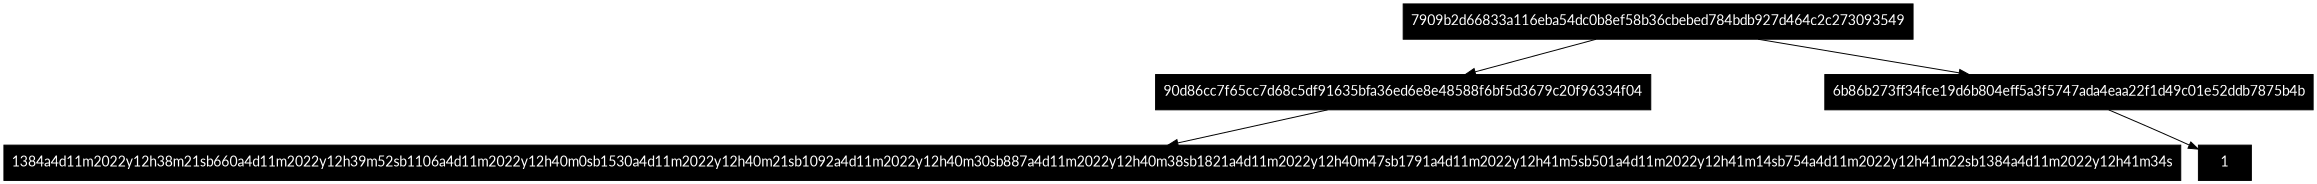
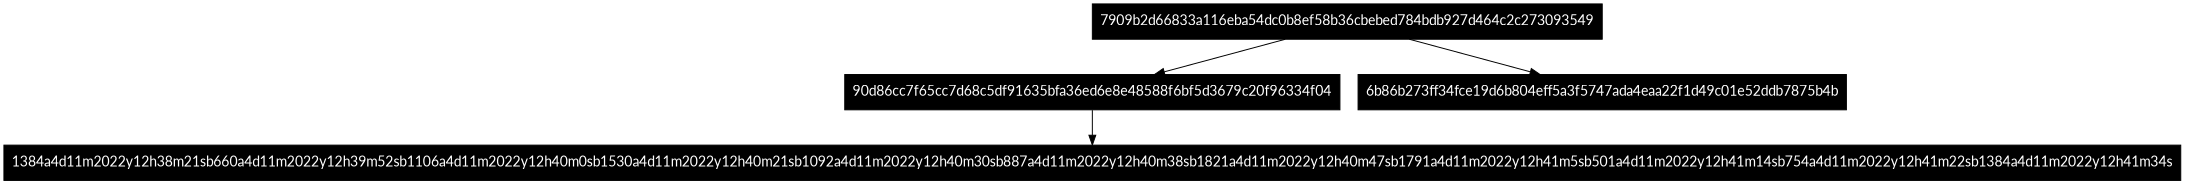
(2225, 163) -> none
